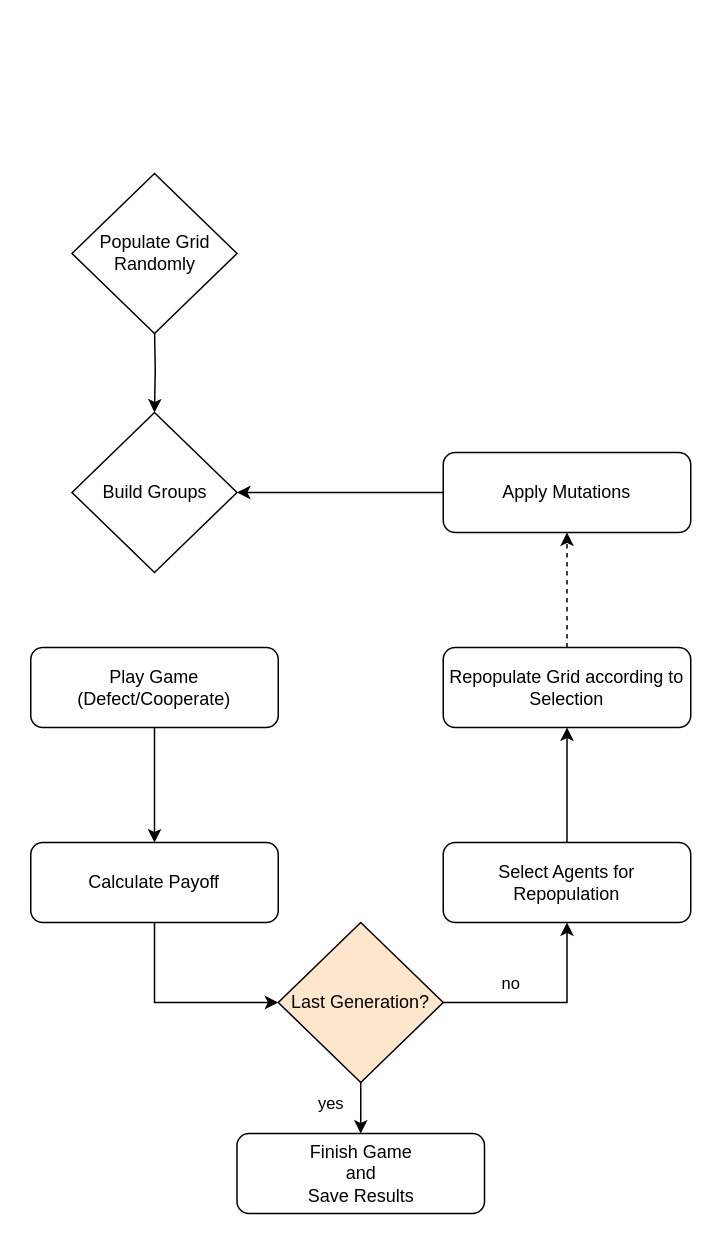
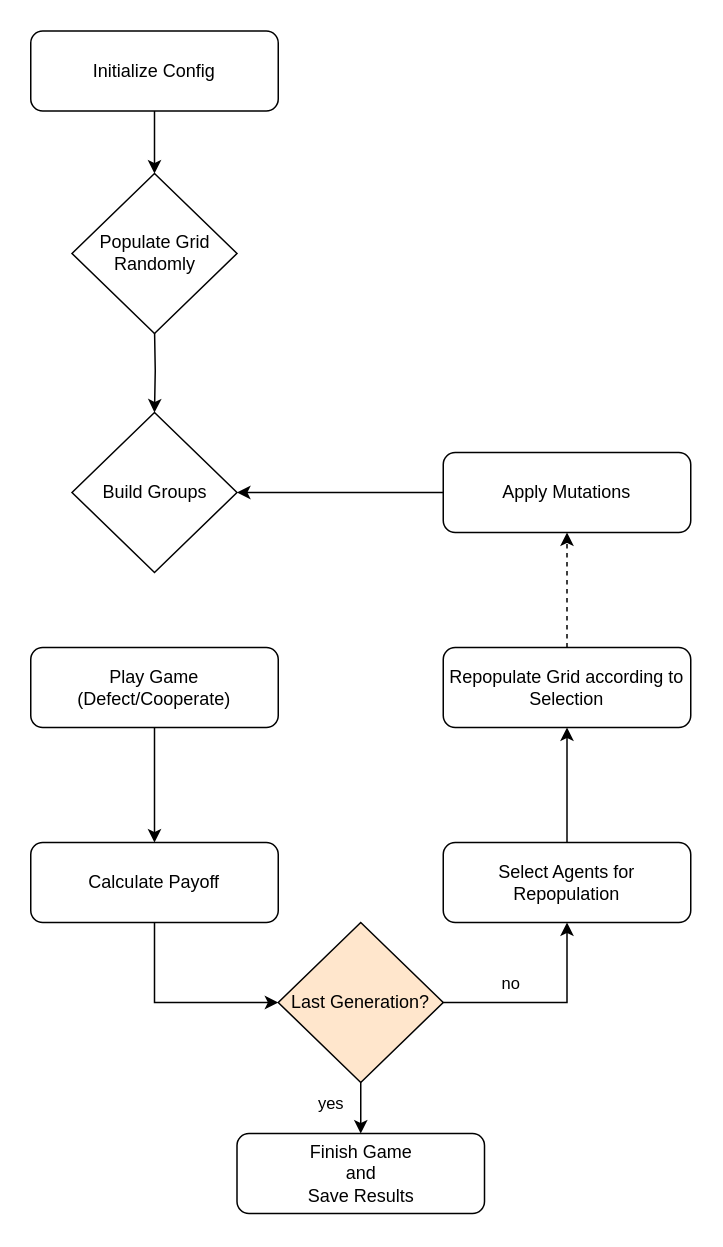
none -> (155, 71)
none -> (155, 137)
